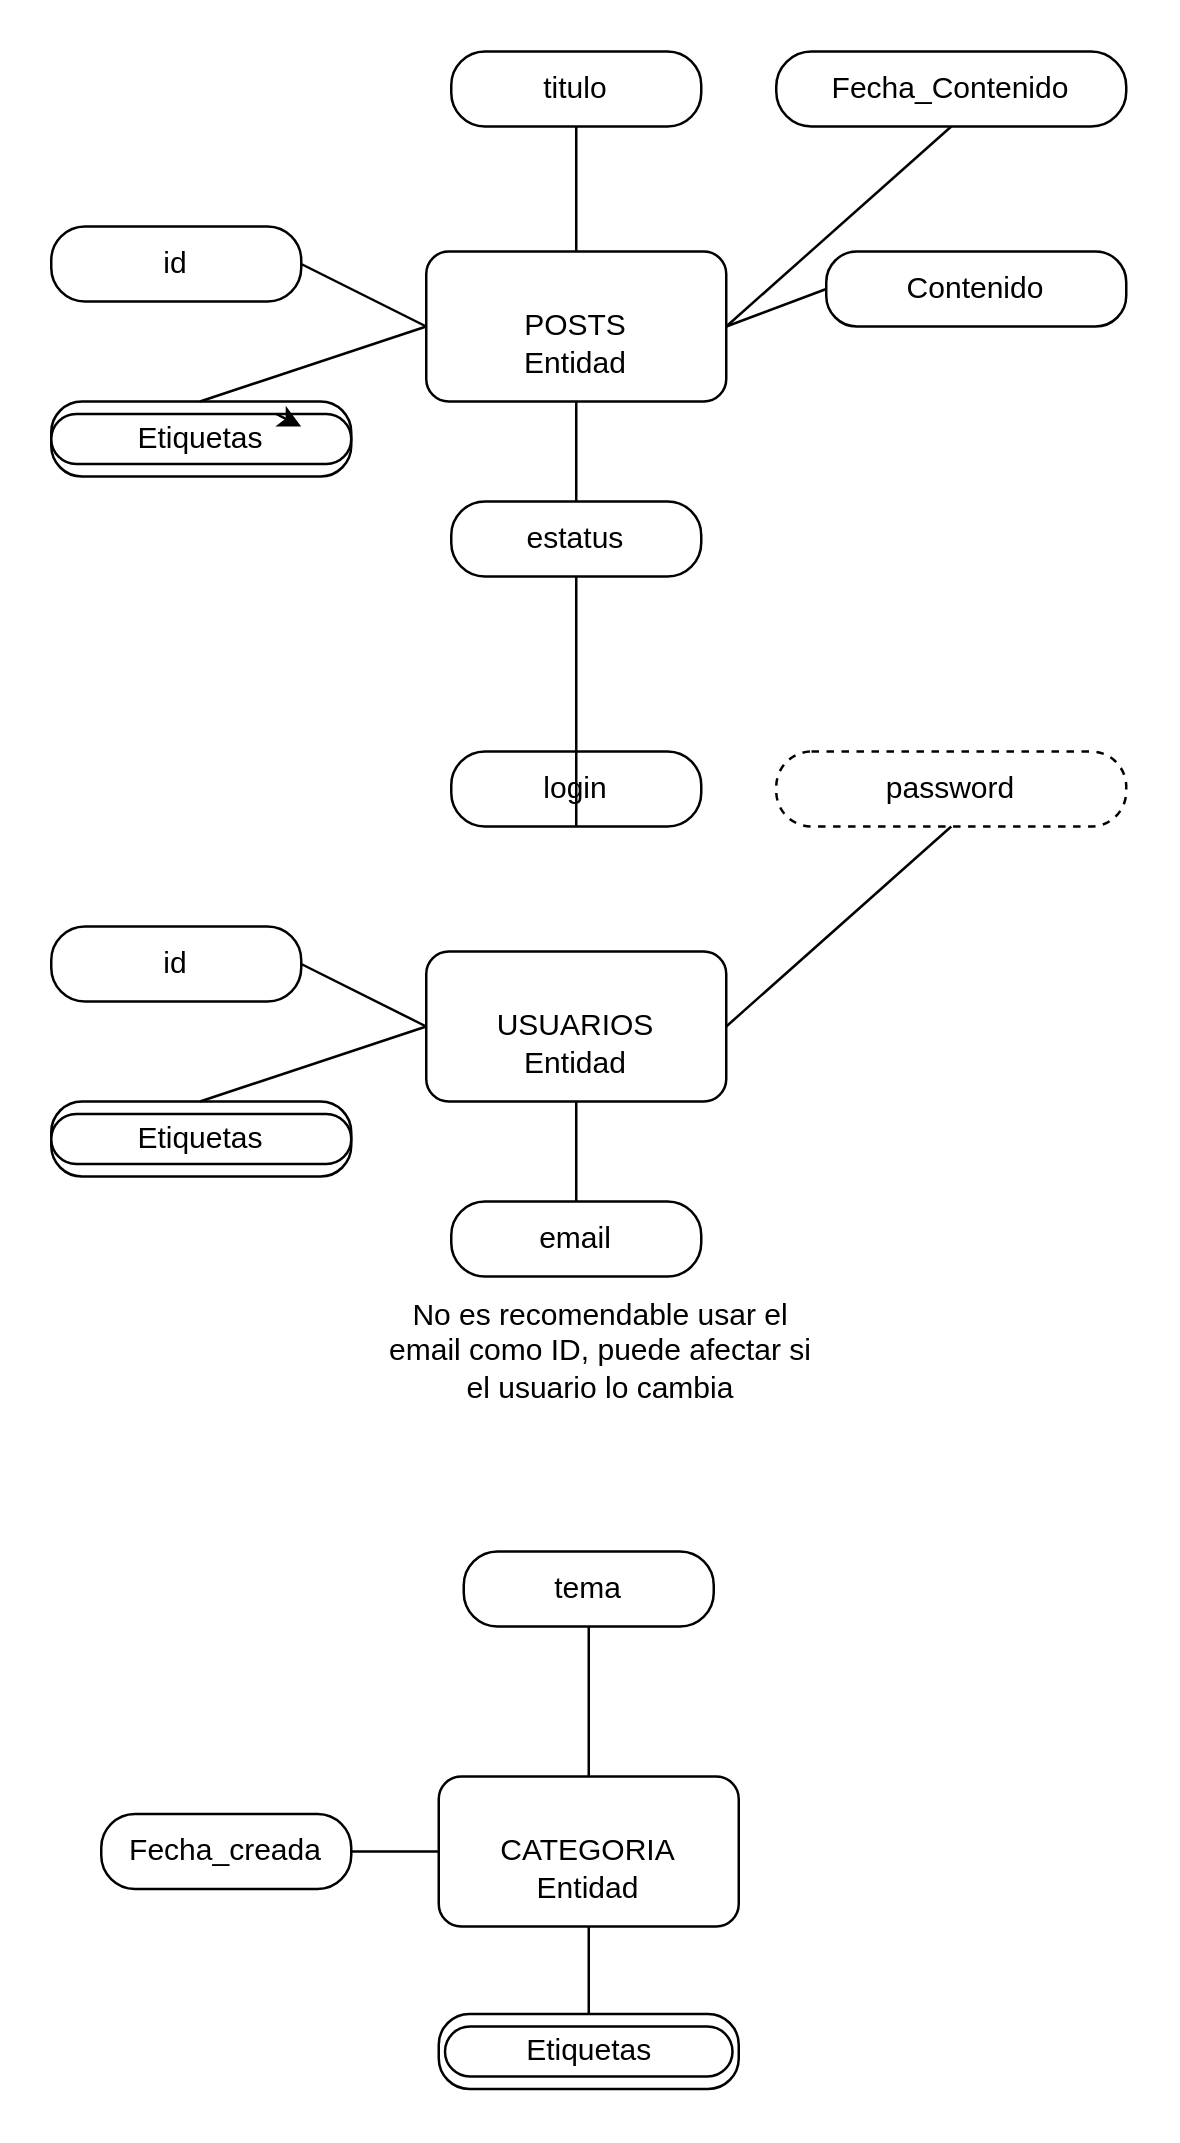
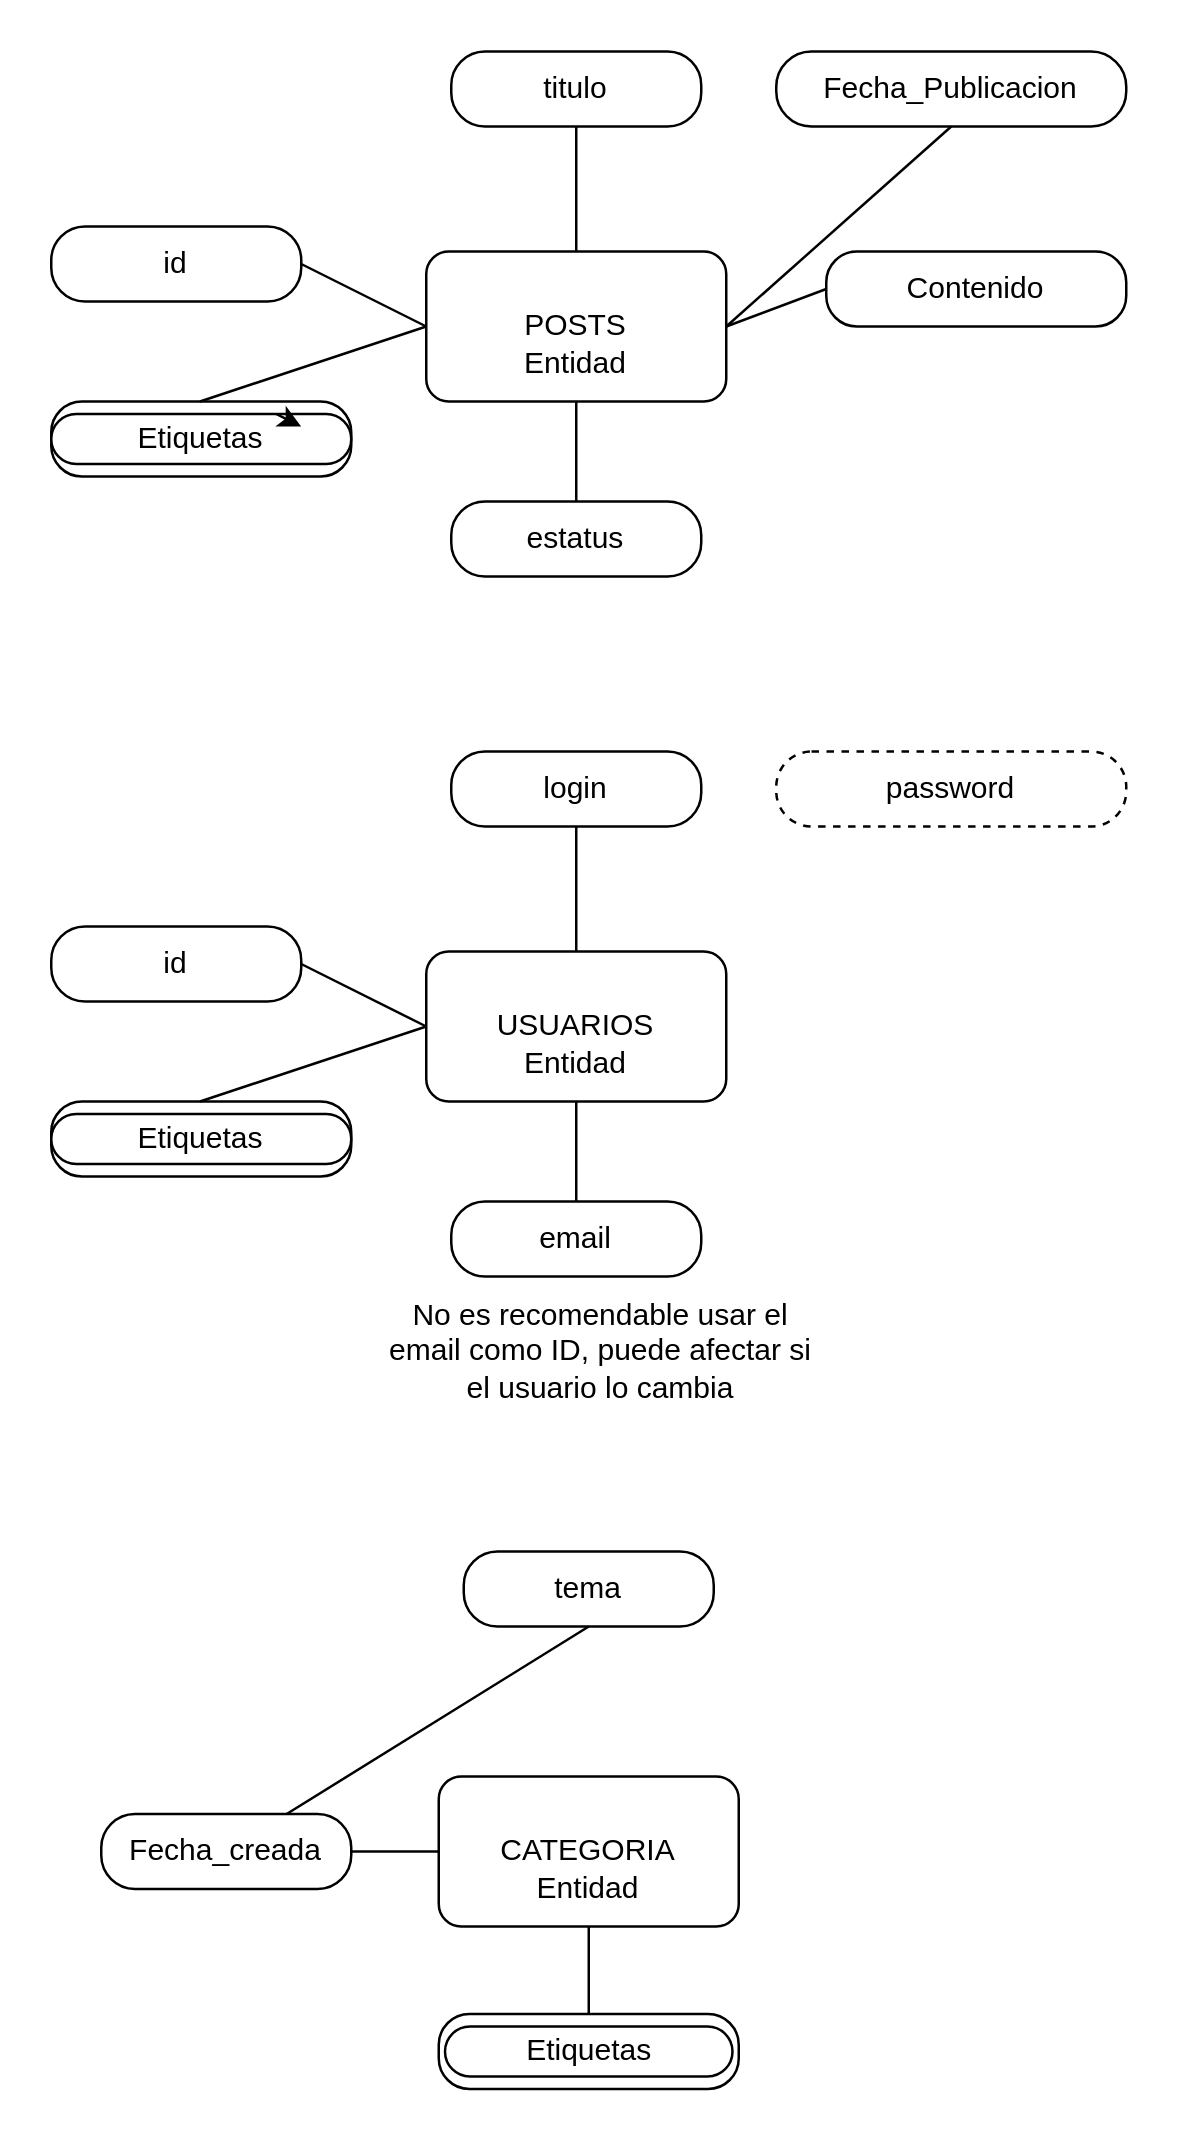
(951, 89) -> (951, 89)
(576, 701) -> (576, 888)
(838, 927) -> none
(589, 1701) -> (438, 1720)
